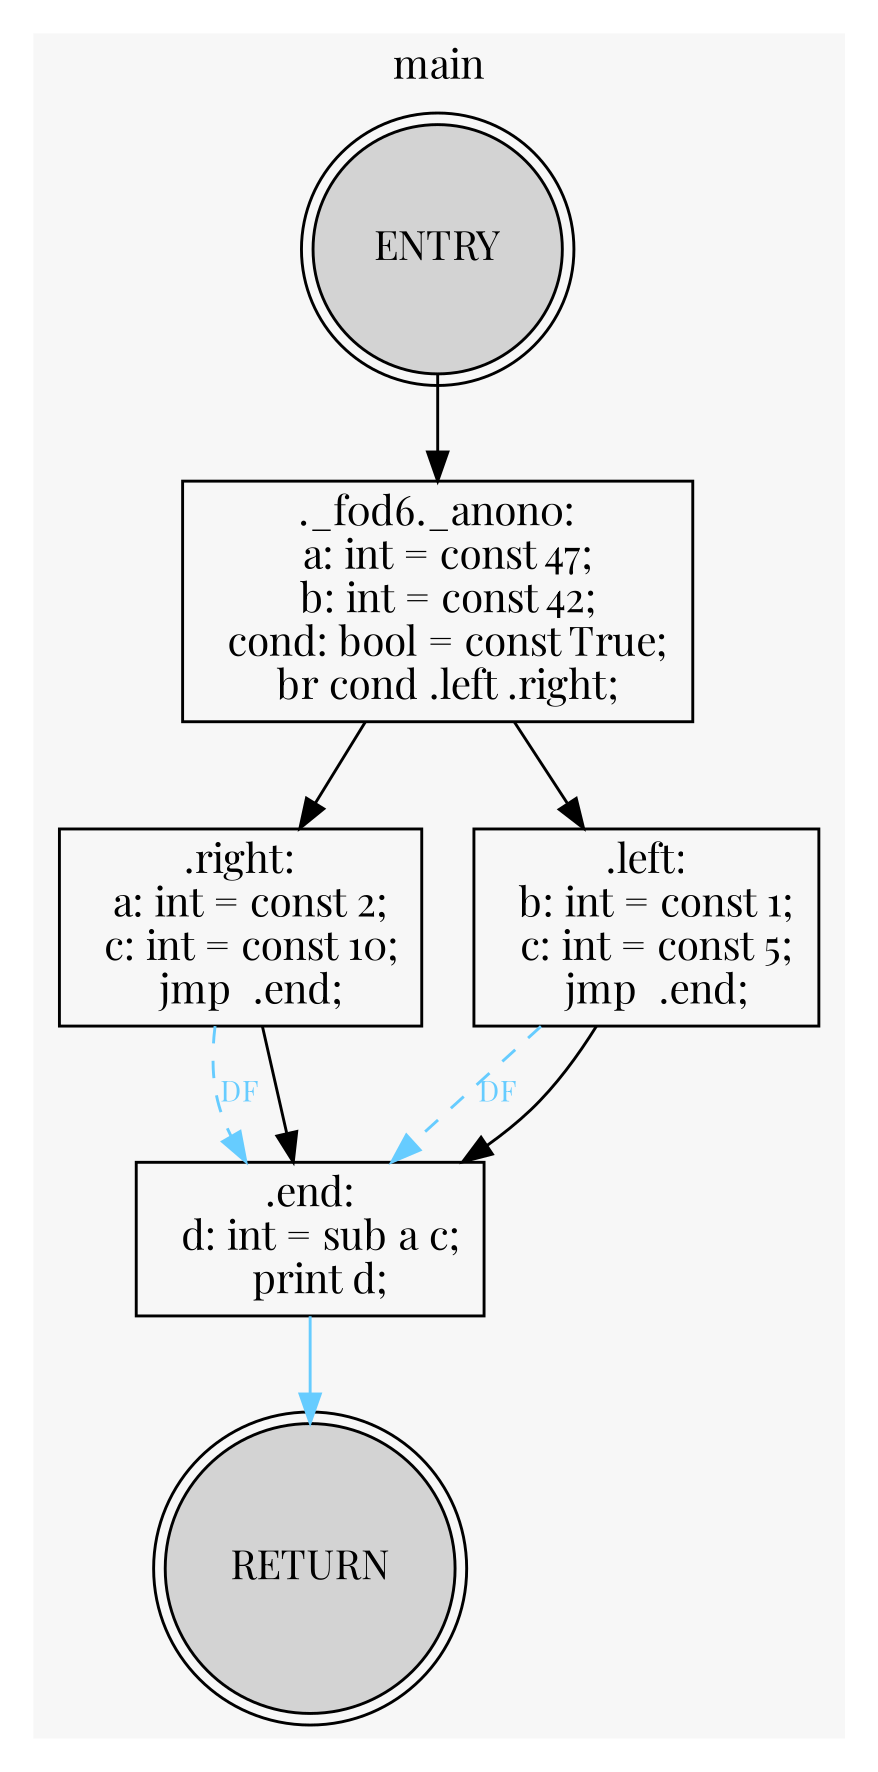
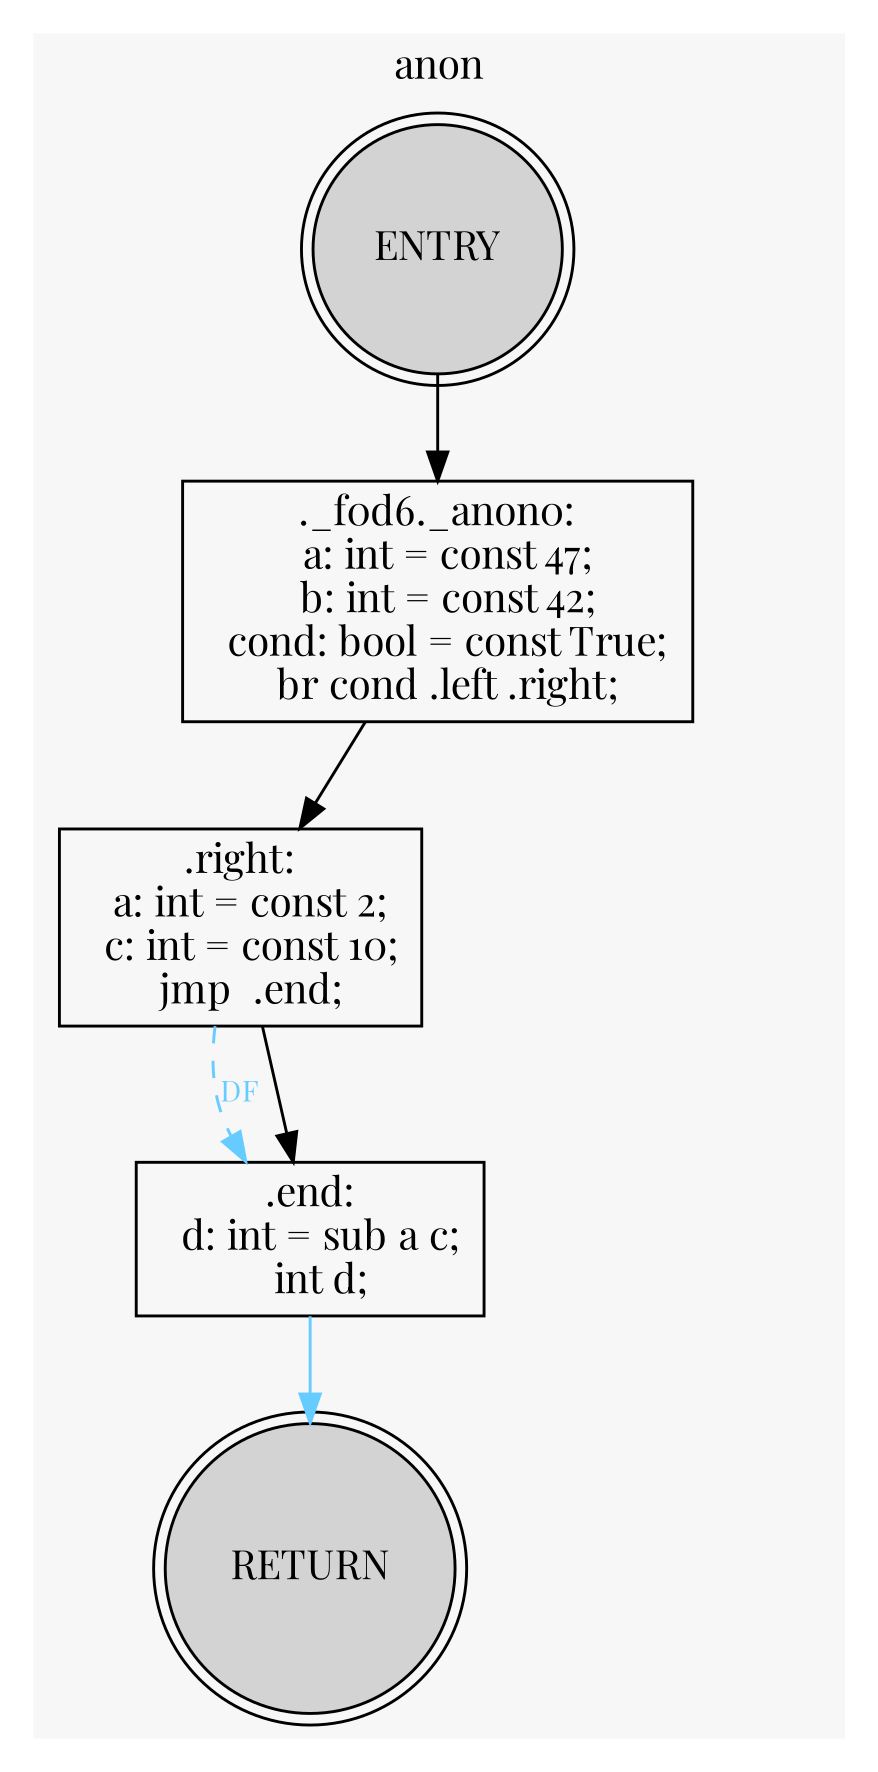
(439, 68) -> (439, 68)
(646, 928) -> none
(310, 1239) -> (310, 1239)
